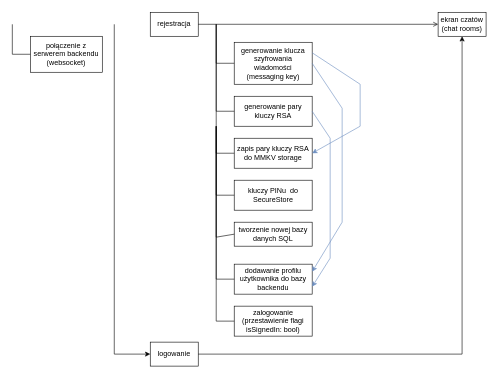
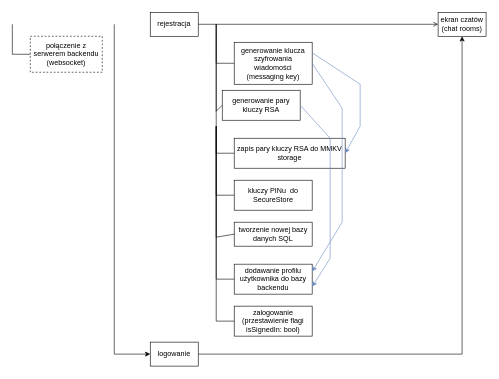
(66, 54) -> (66, 54)
(273, 111) -> (261, 105)
(273, 153) -> (290, 153)
